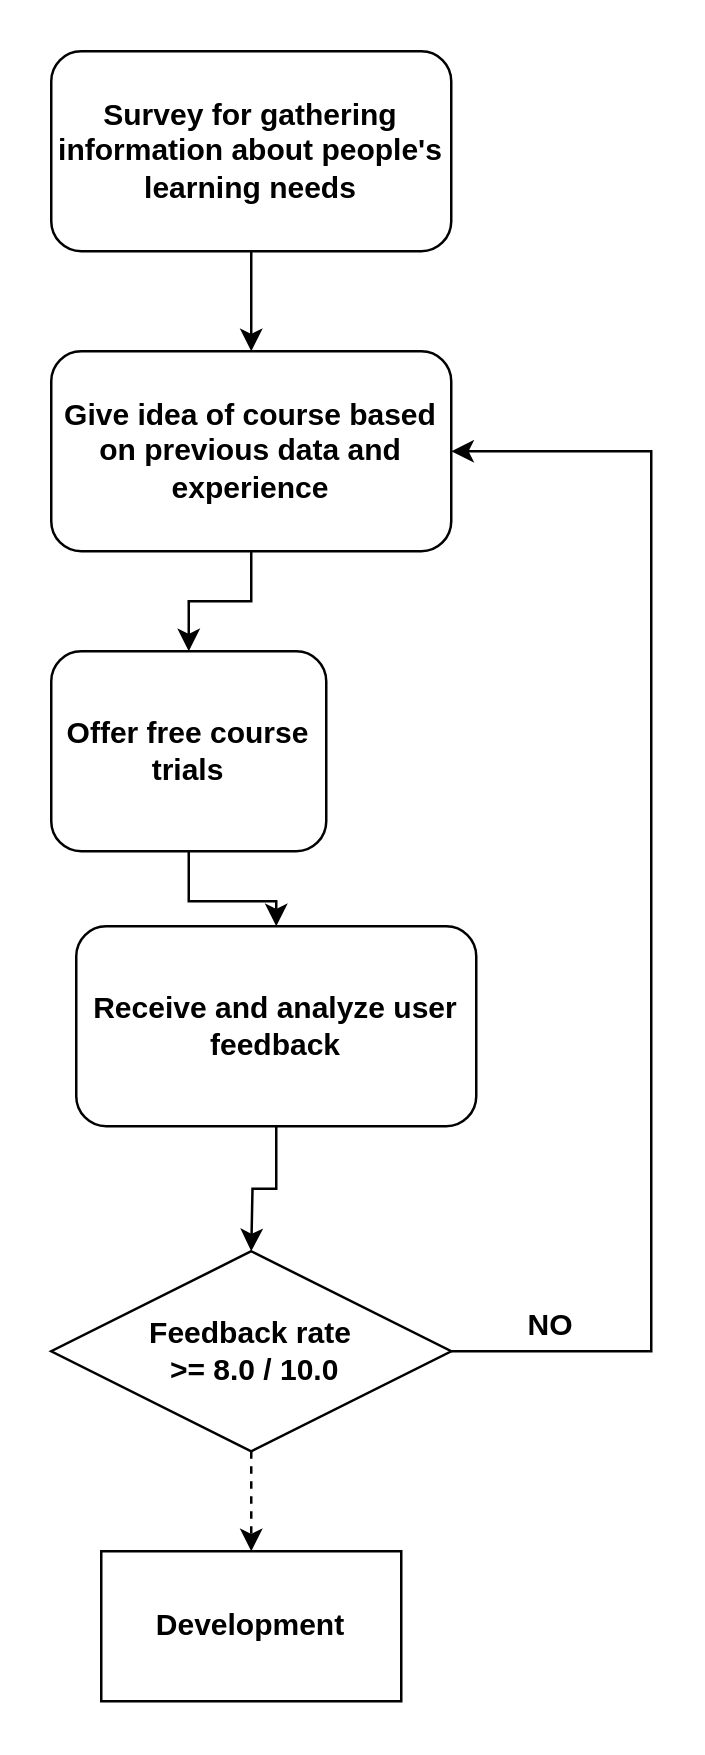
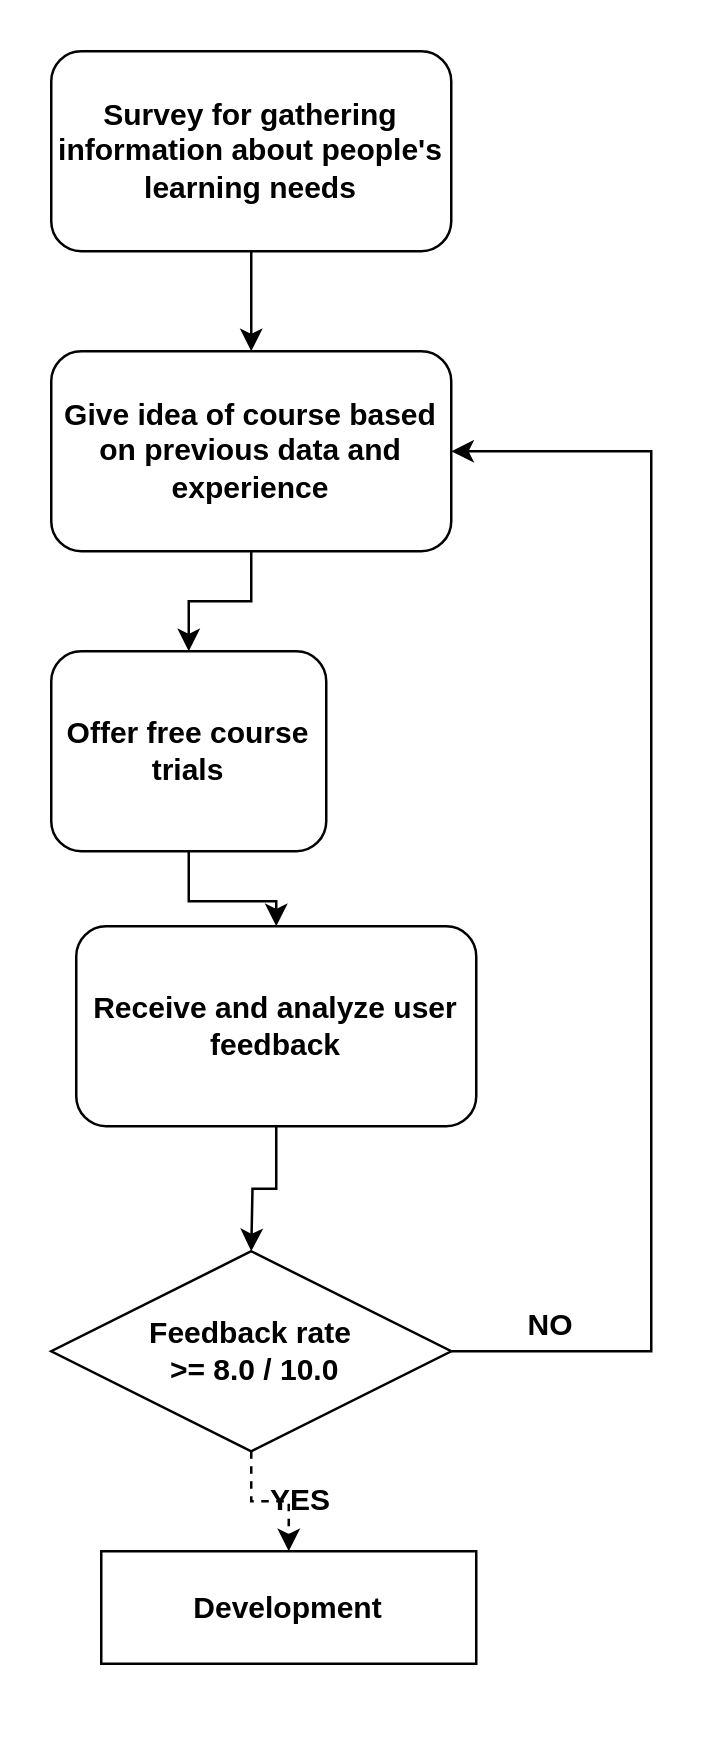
none -> (301, 1501)
(251, 1626) -> (289, 1608)
